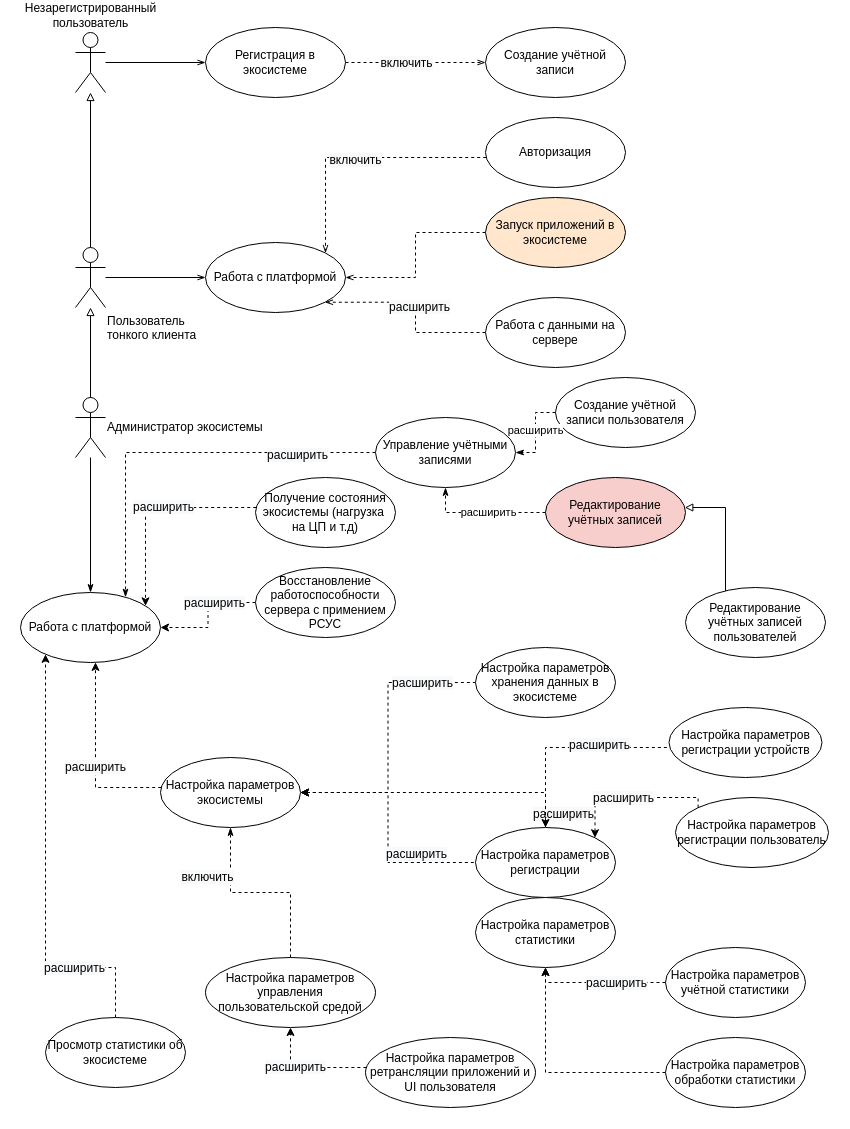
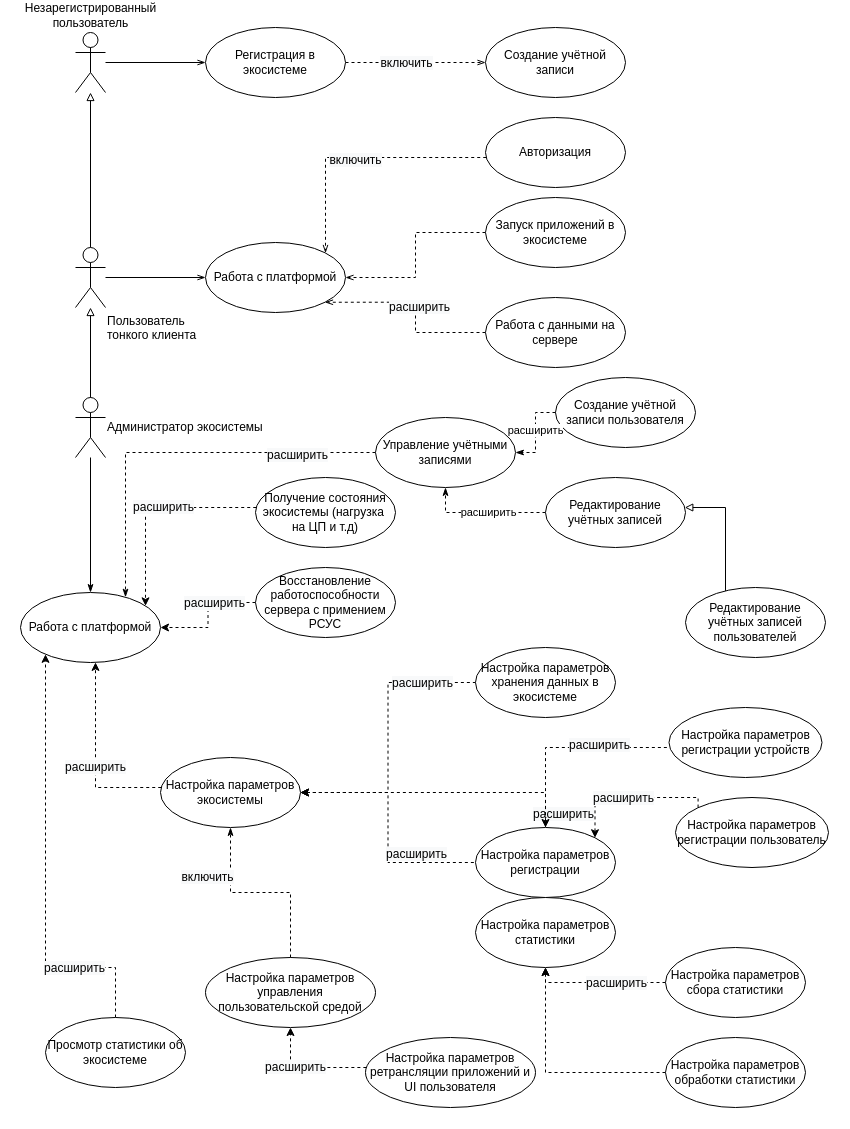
(556, 233) -> (556, 233)
(616, 513) -> (616, 513)
(736, 983) -> (736, 983)
